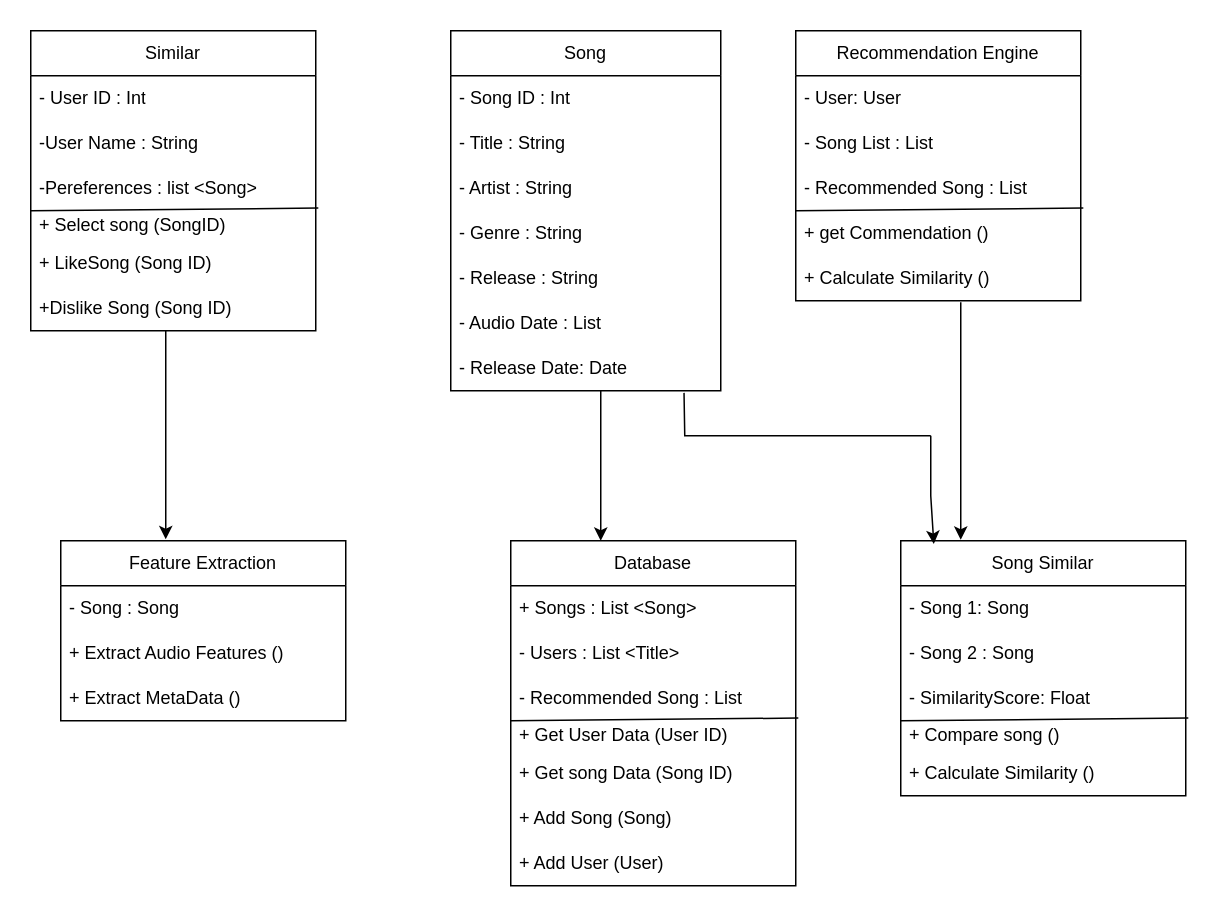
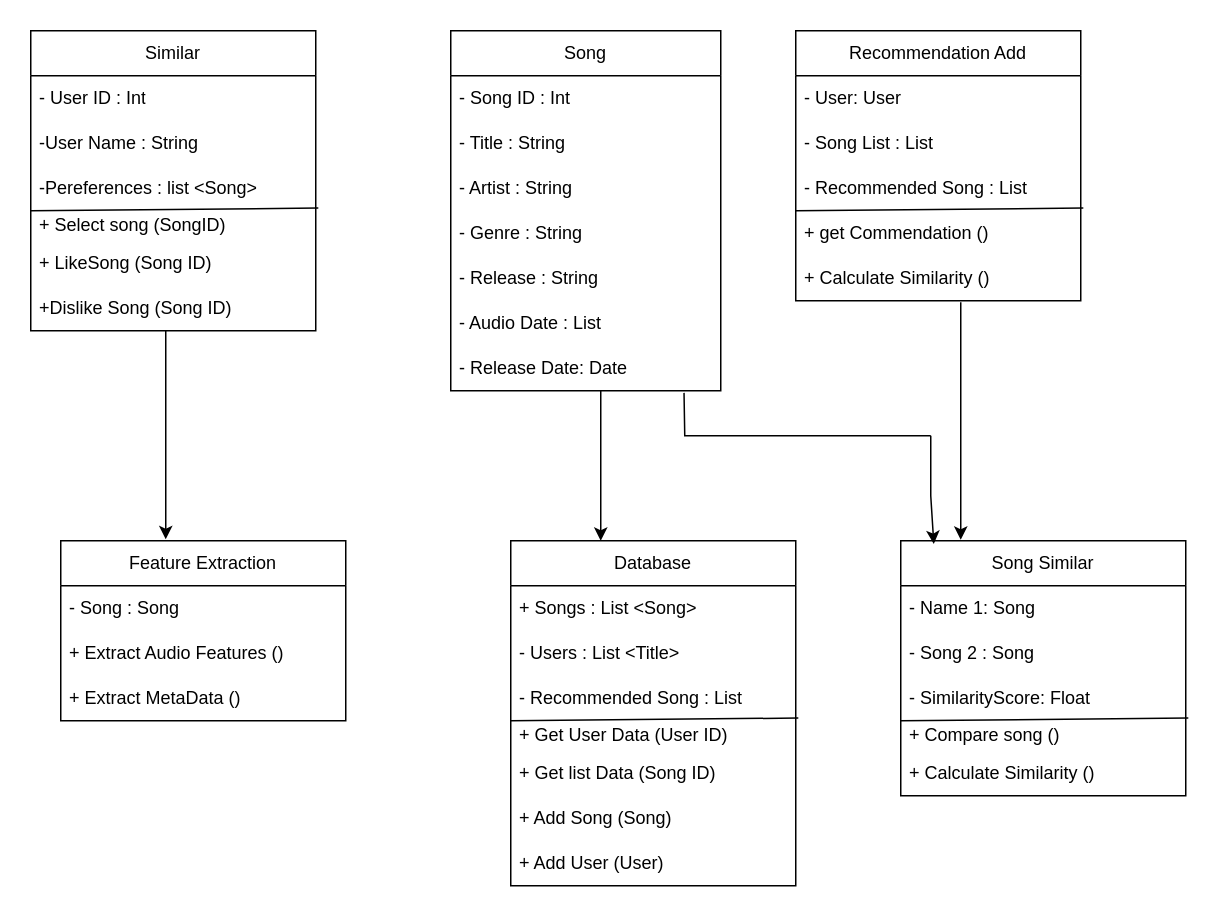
(938, 53) -> (938, 53)
(971, 608) -> (971, 608)
(634, 773) -> (629, 773)
